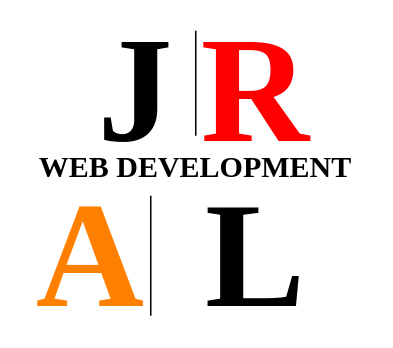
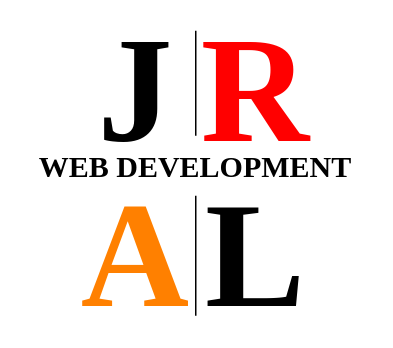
(91, 256) -> (136, 256)
